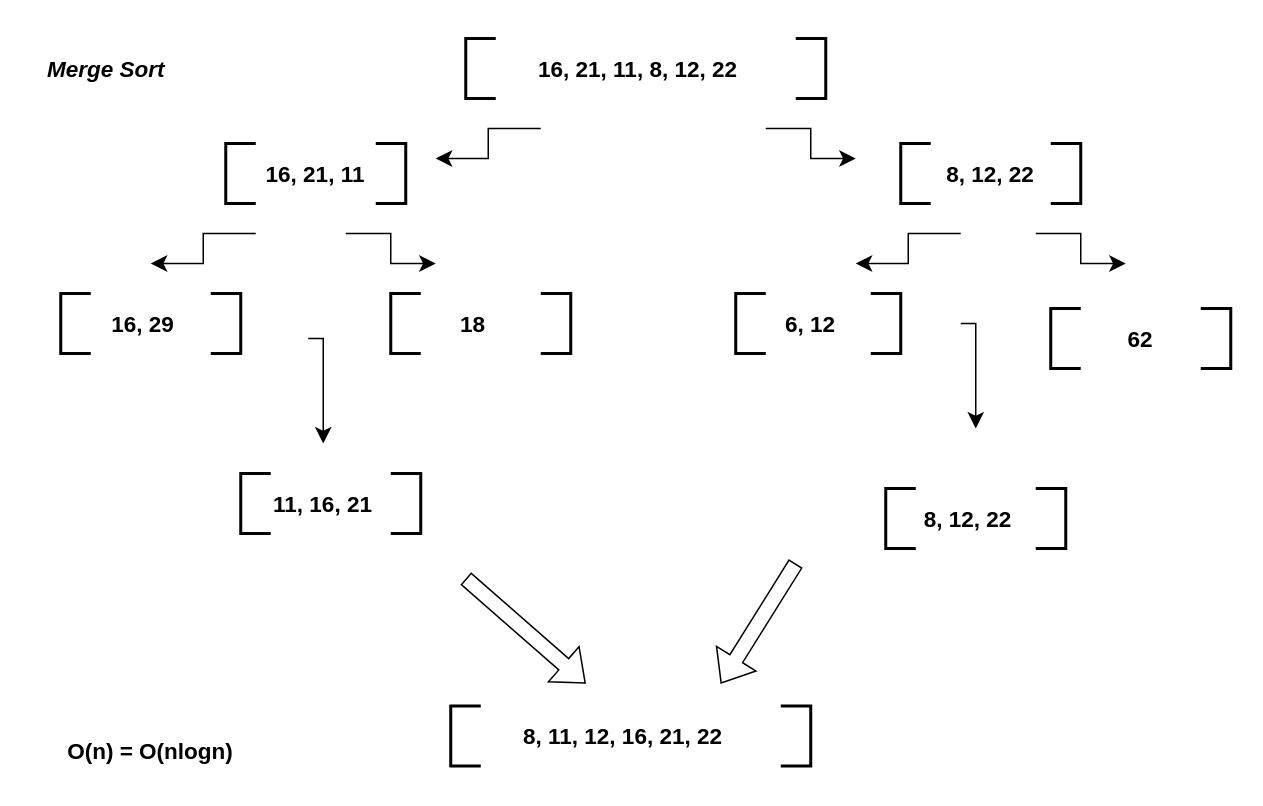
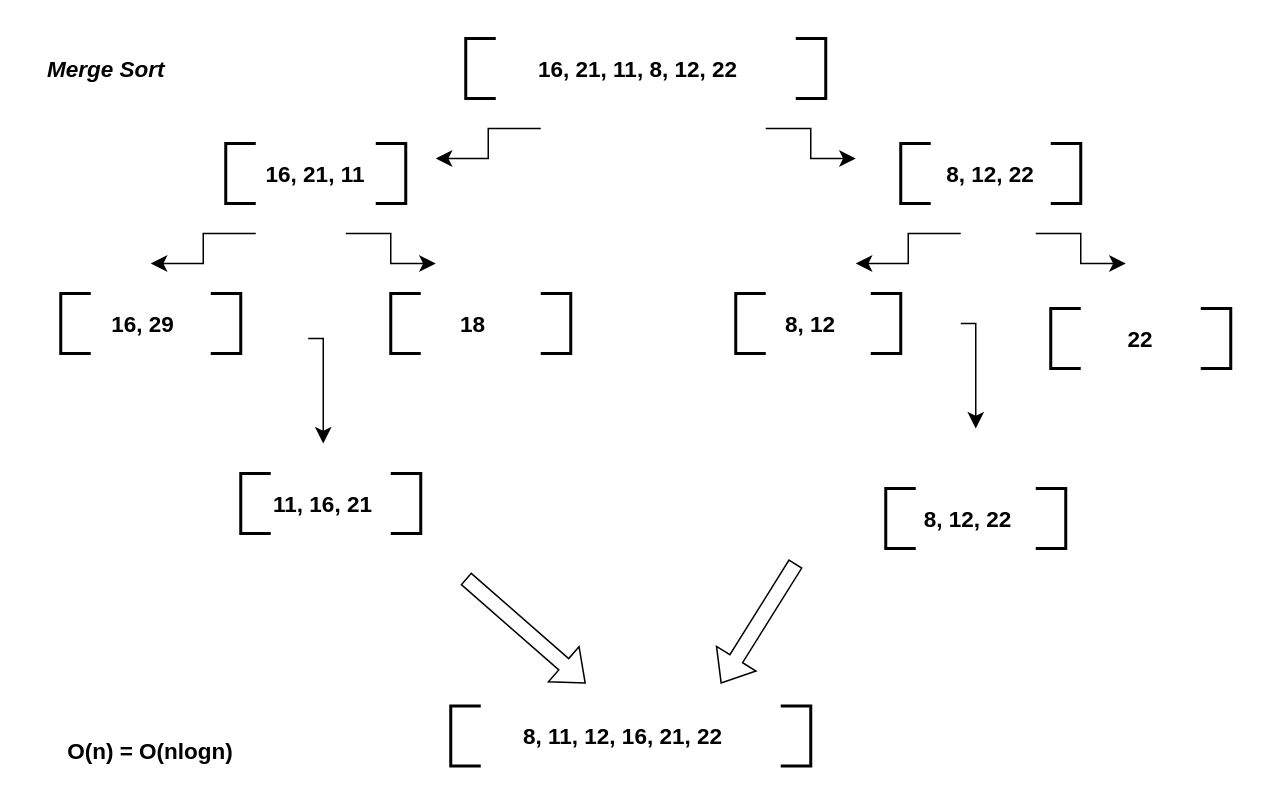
(811, 323) -> (811, 323)
(1141, 338) -> (1141, 338)
